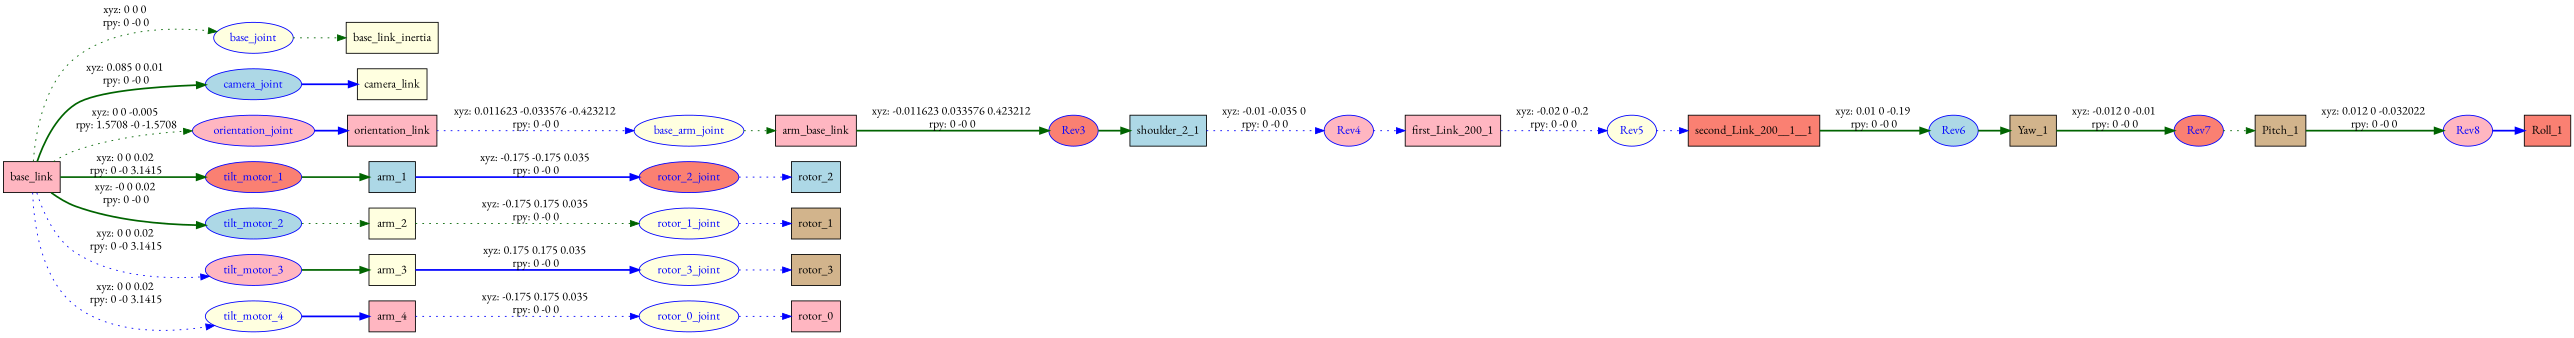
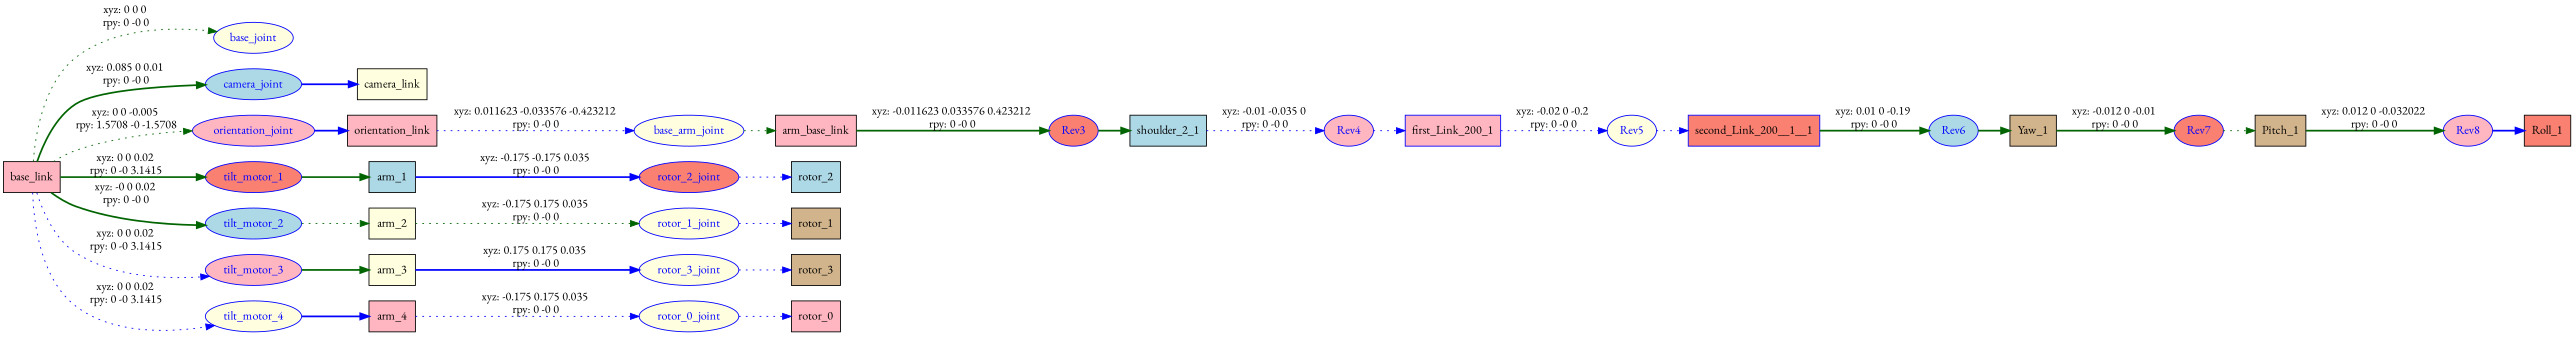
(392, 38) -> none
(1453, 131) -> (1453, 131)
(1754, 131) -> (1754, 131)
